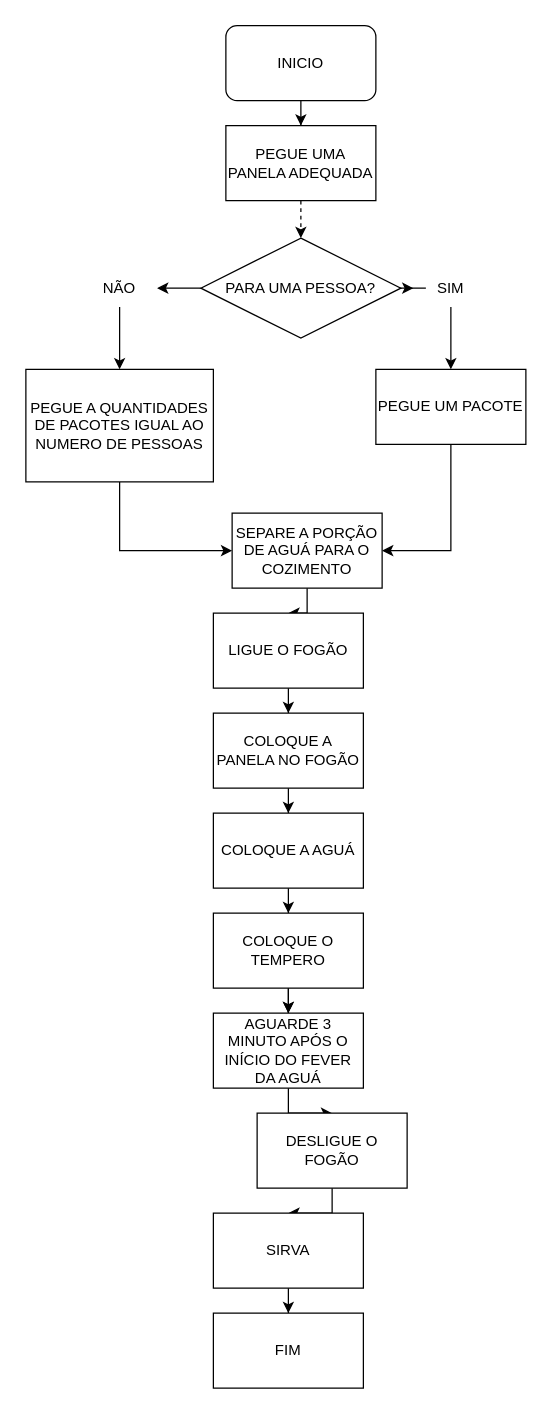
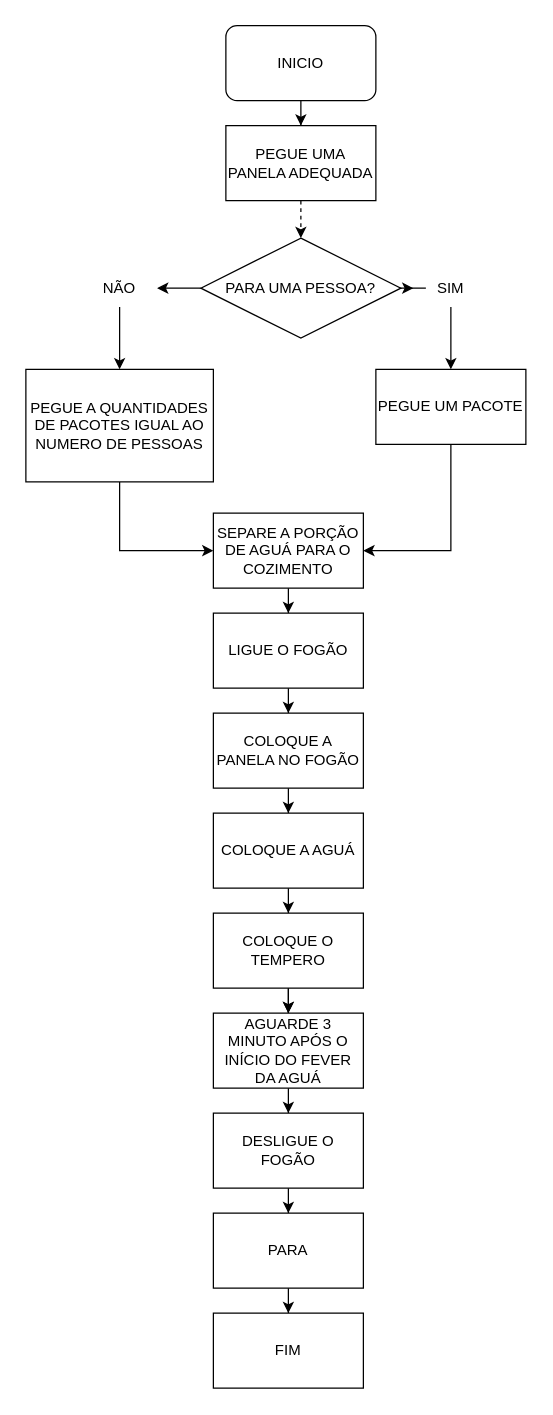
(307, 551) -> (288, 551)
(332, 1151) -> (288, 1151)
(288, 1251) -> (288, 1251)
